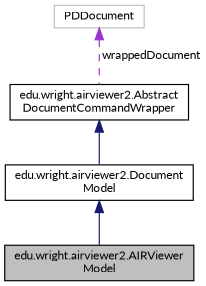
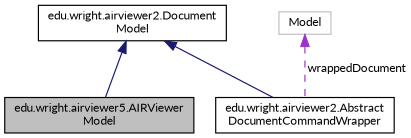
(99, 17) -> (305, 23)
(99, 148) -> (224, 72)
(99, 263) -> (99, 115)
